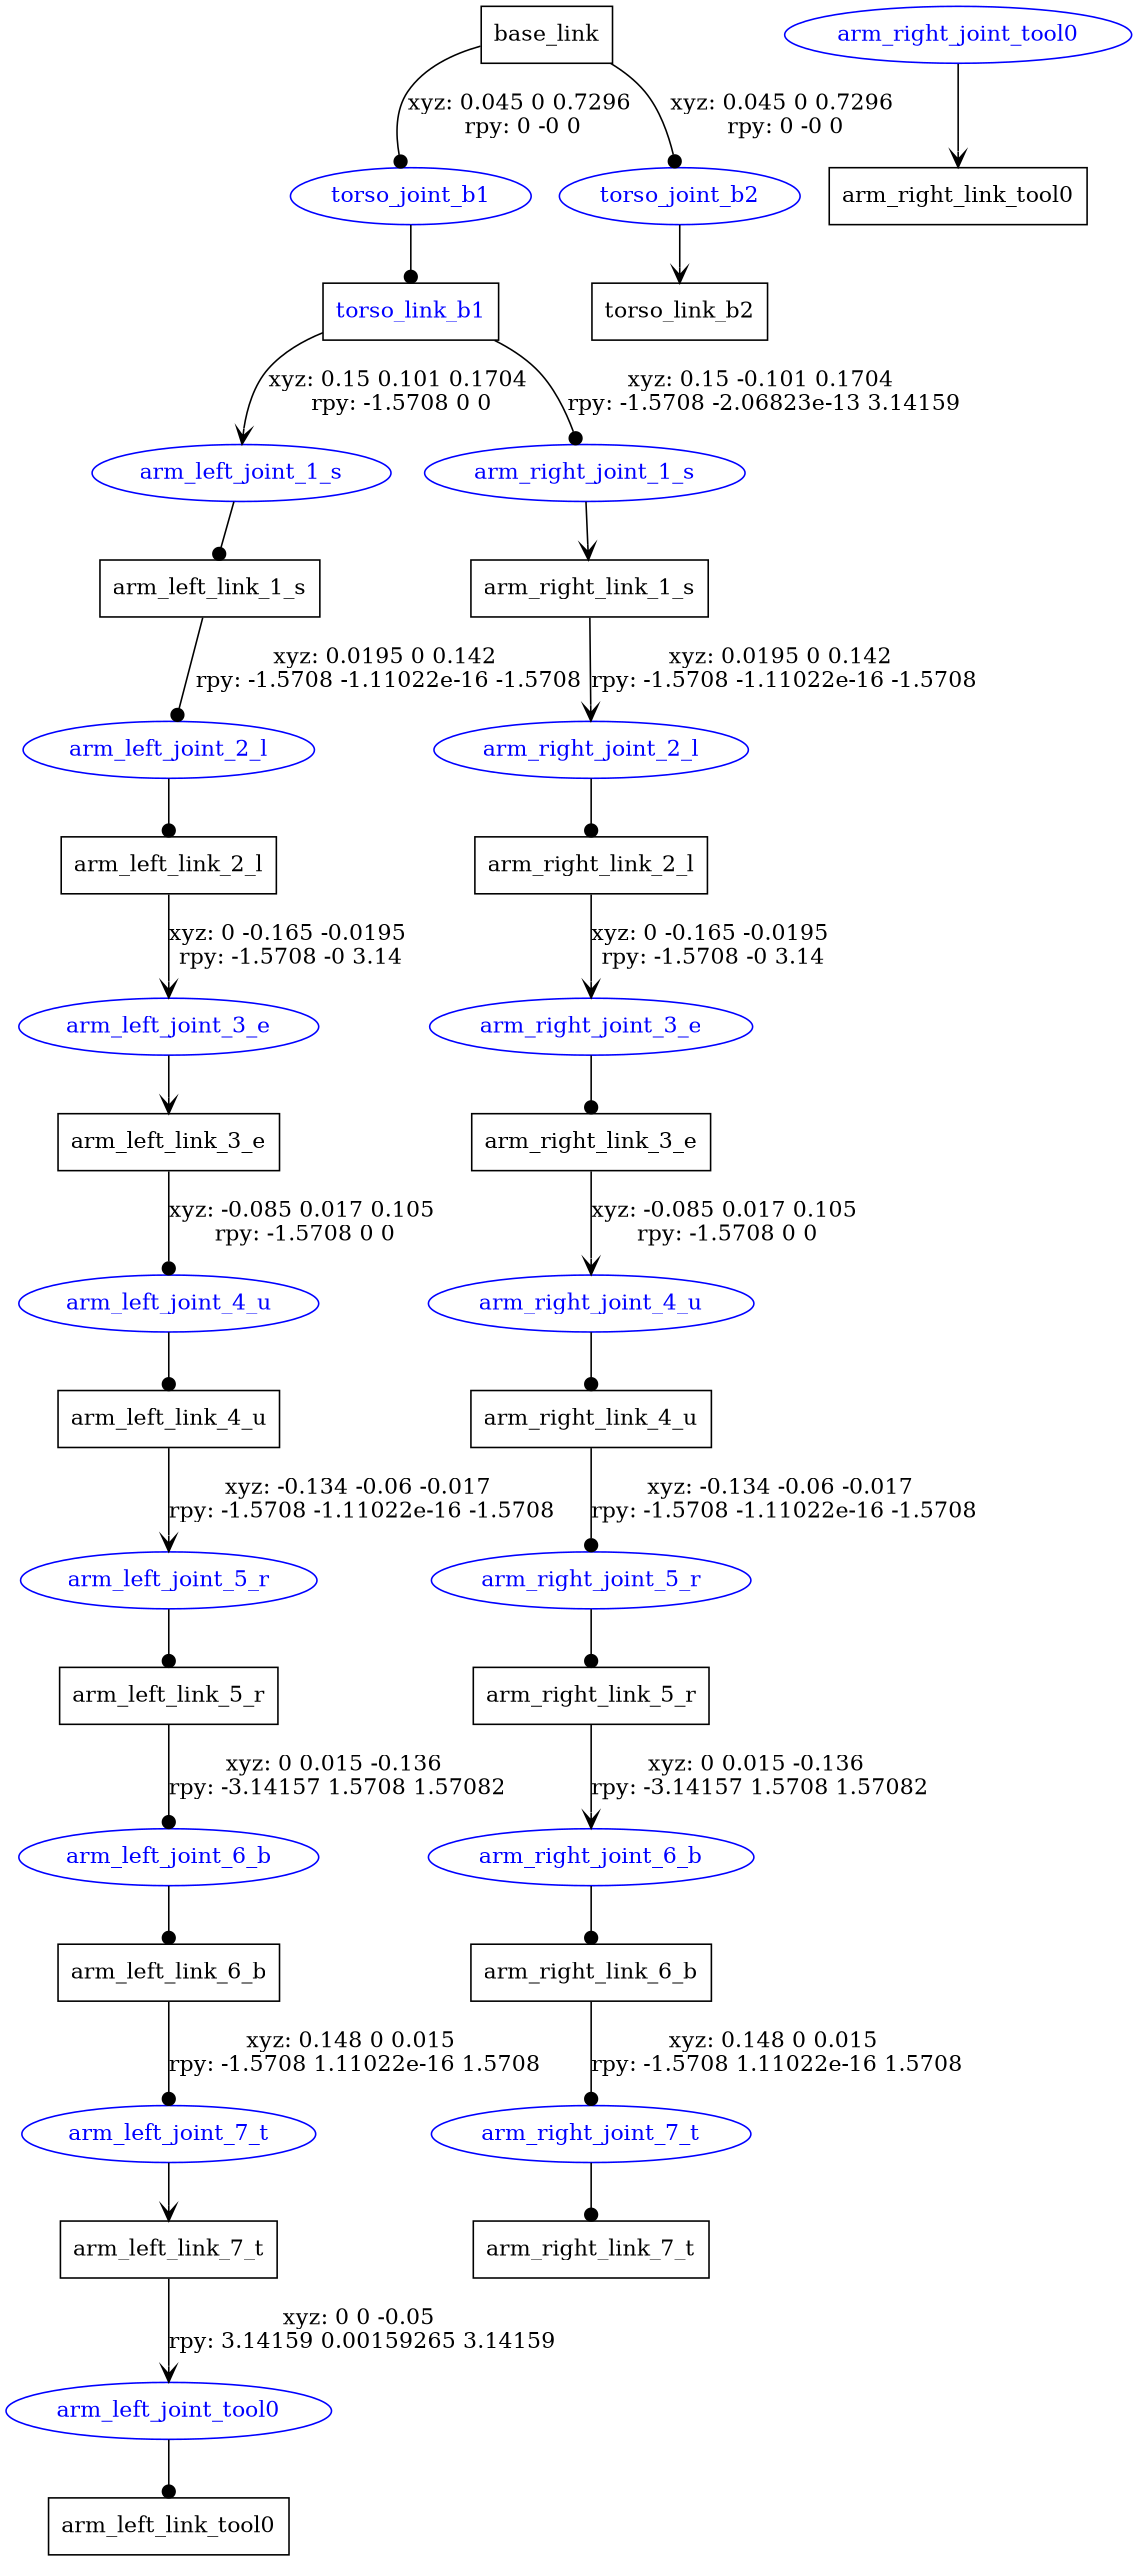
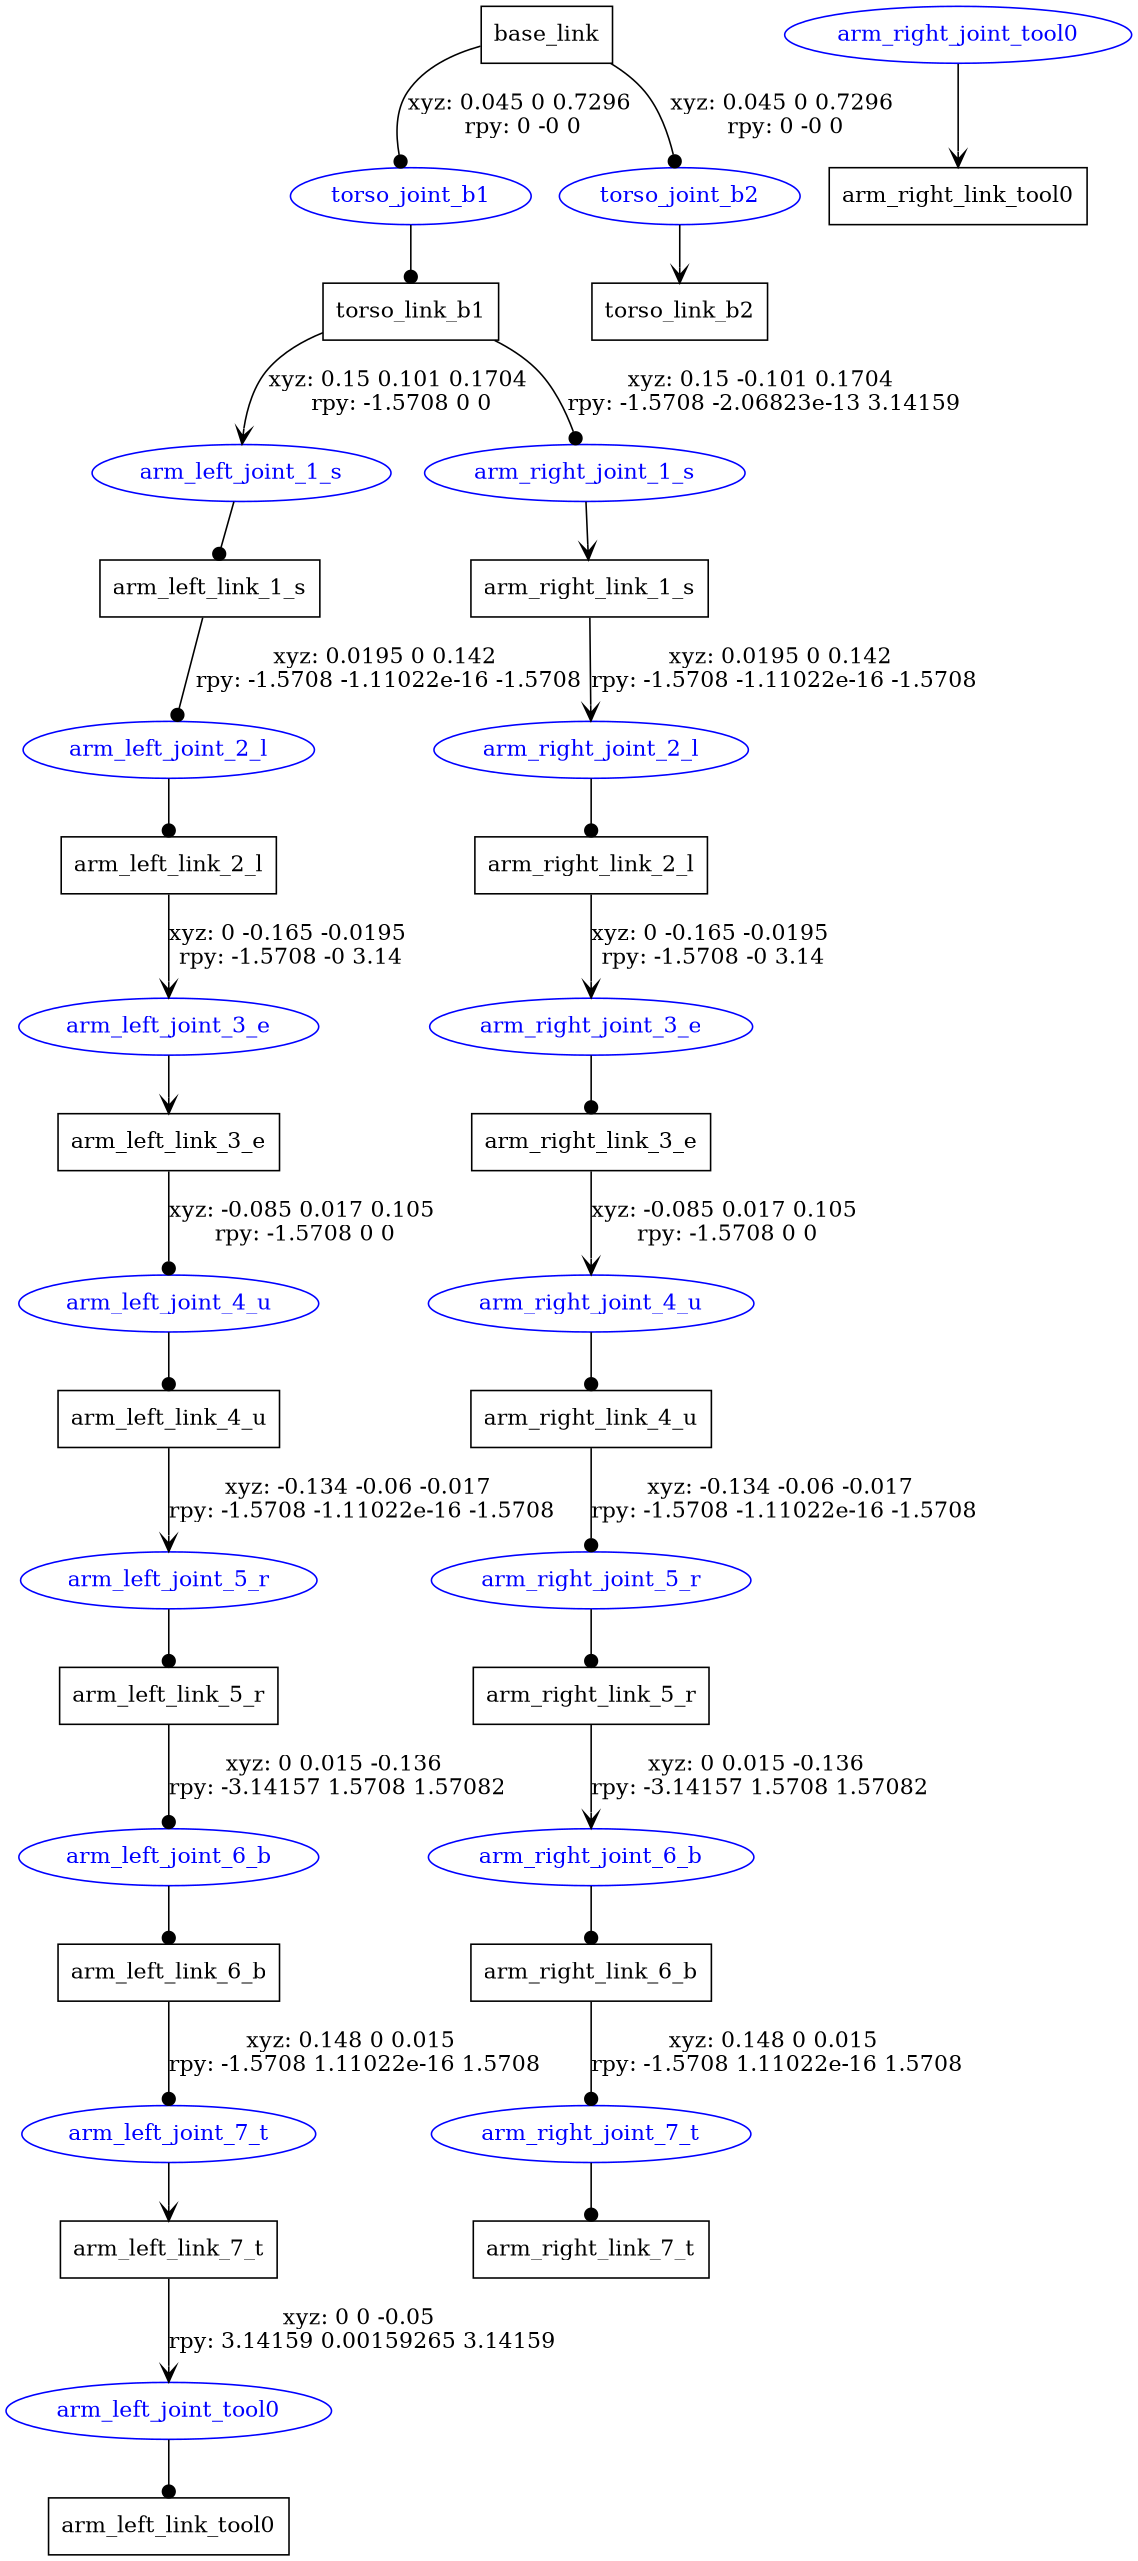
(411, 312) -> (411, 312)
